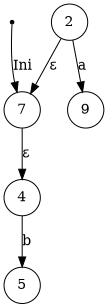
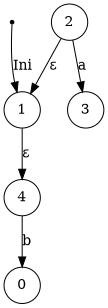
(22, 110) -> (22, 110)
(86, 110) -> (86, 110)
(22, 285) -> (22, 285)
